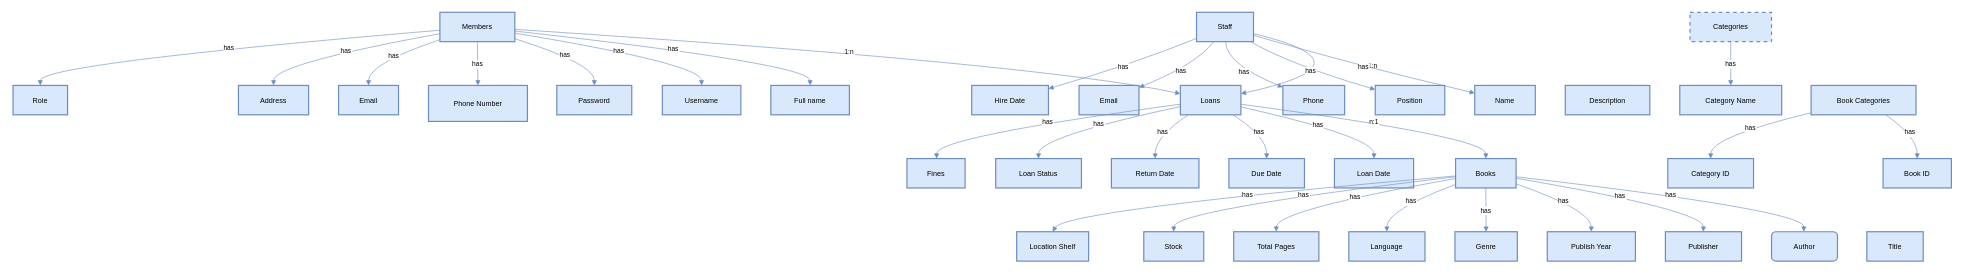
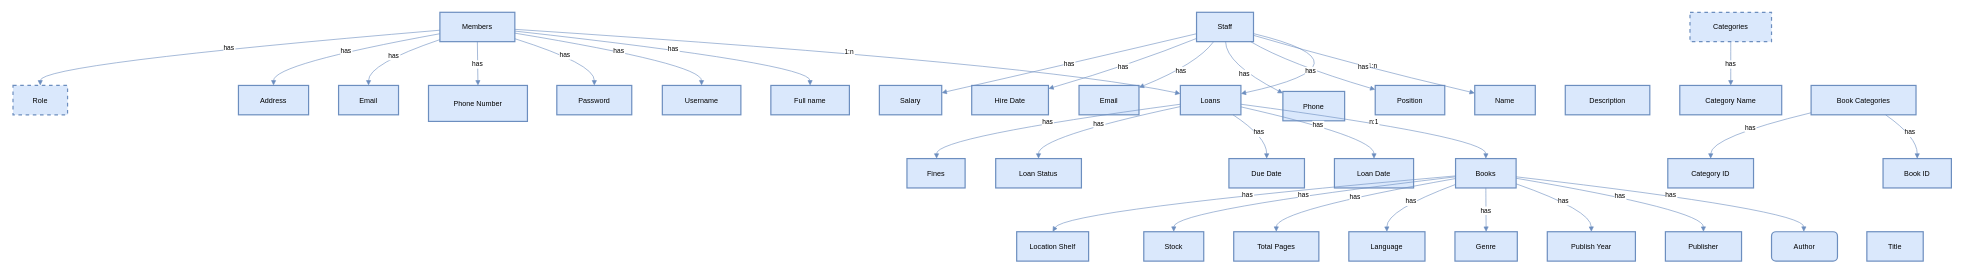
none -> (1069, 64)
(40, 100) -> (40, 100)
none -> (911, 100)
(1314, 100) -> (1314, 106)
(1161, 139) -> none
(1155, 173) -> none
